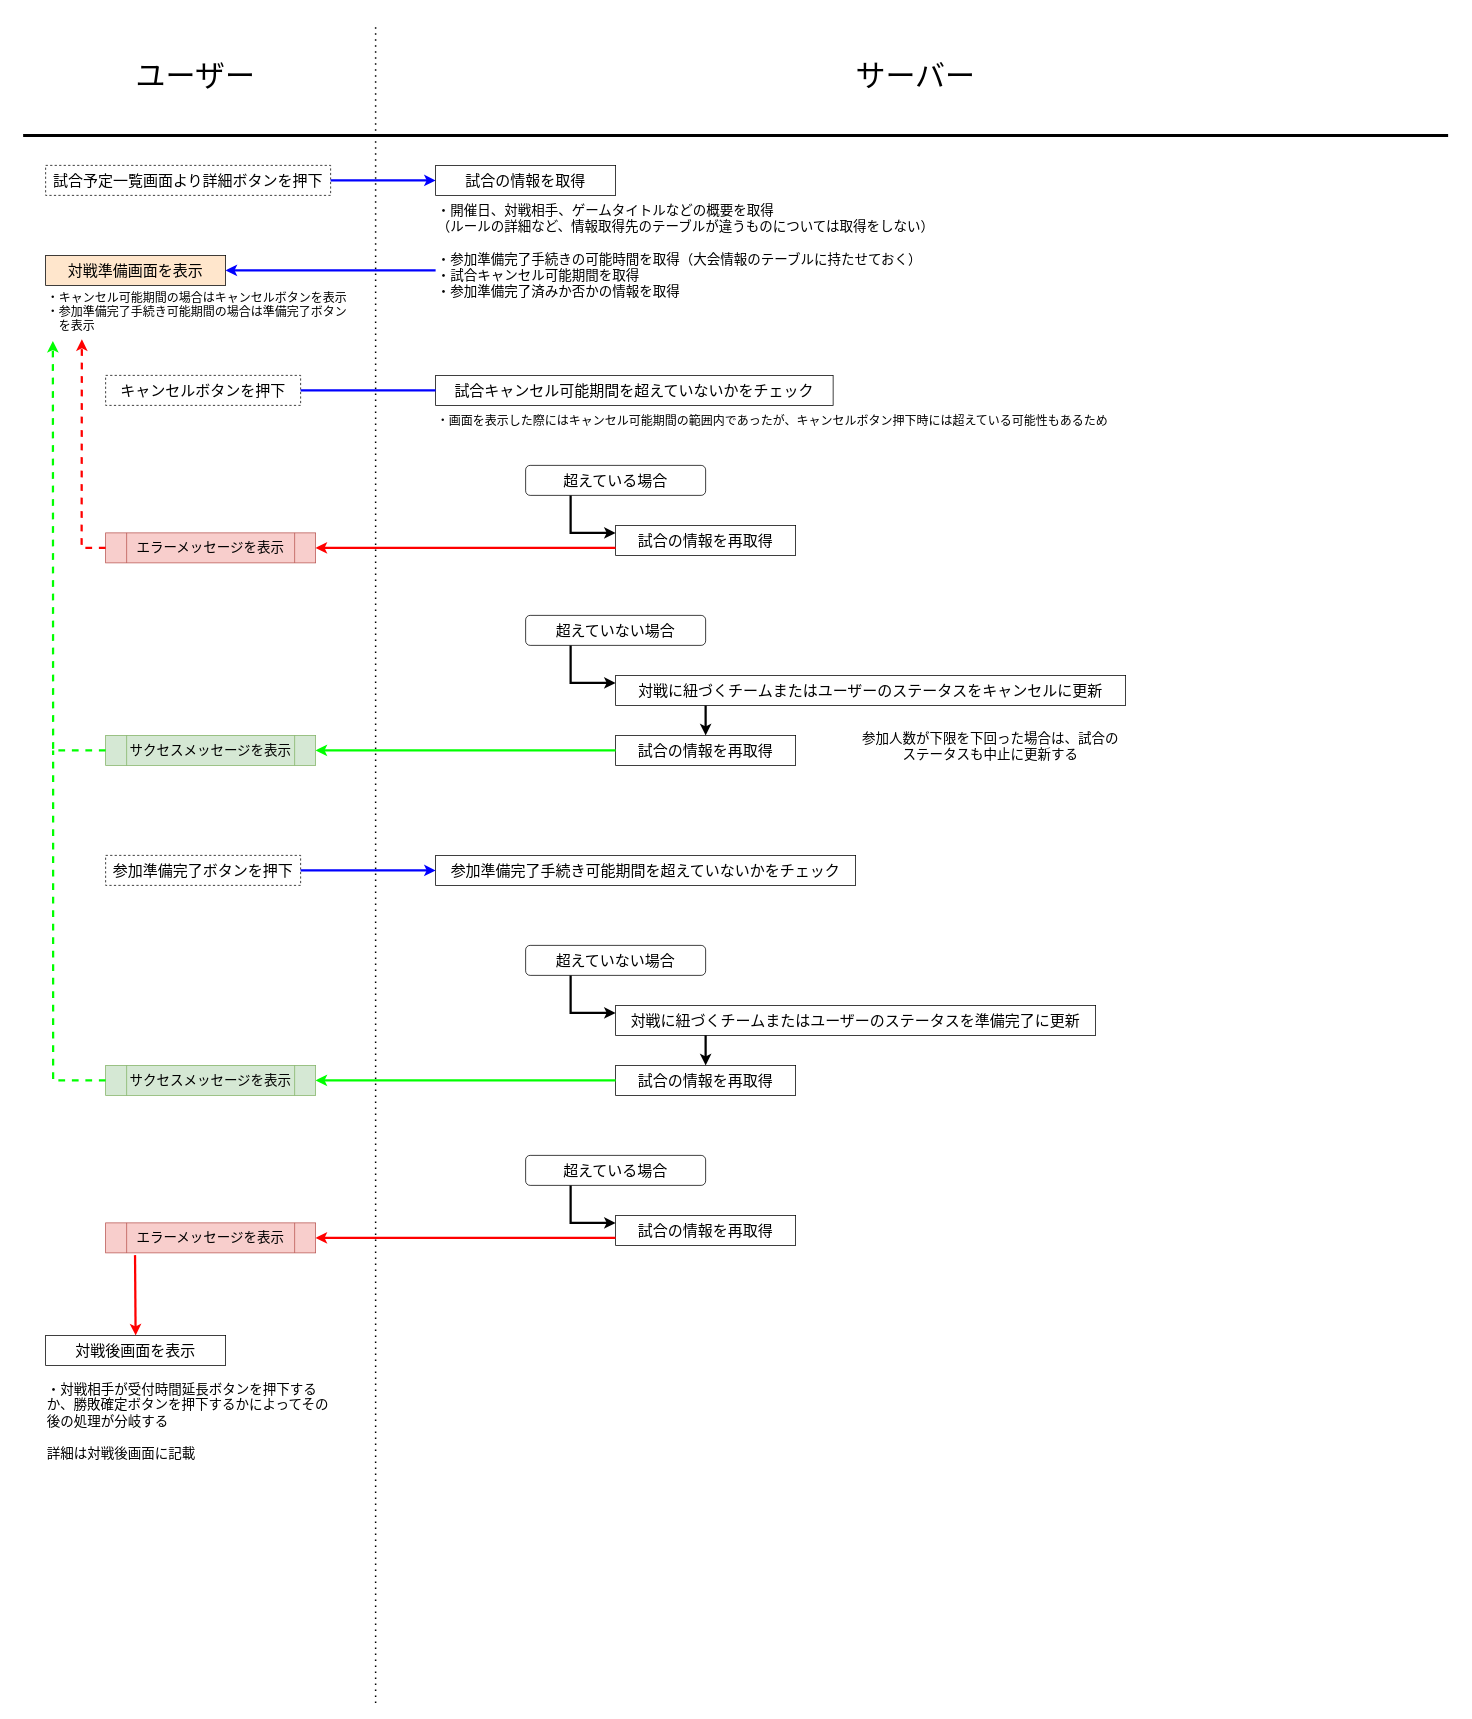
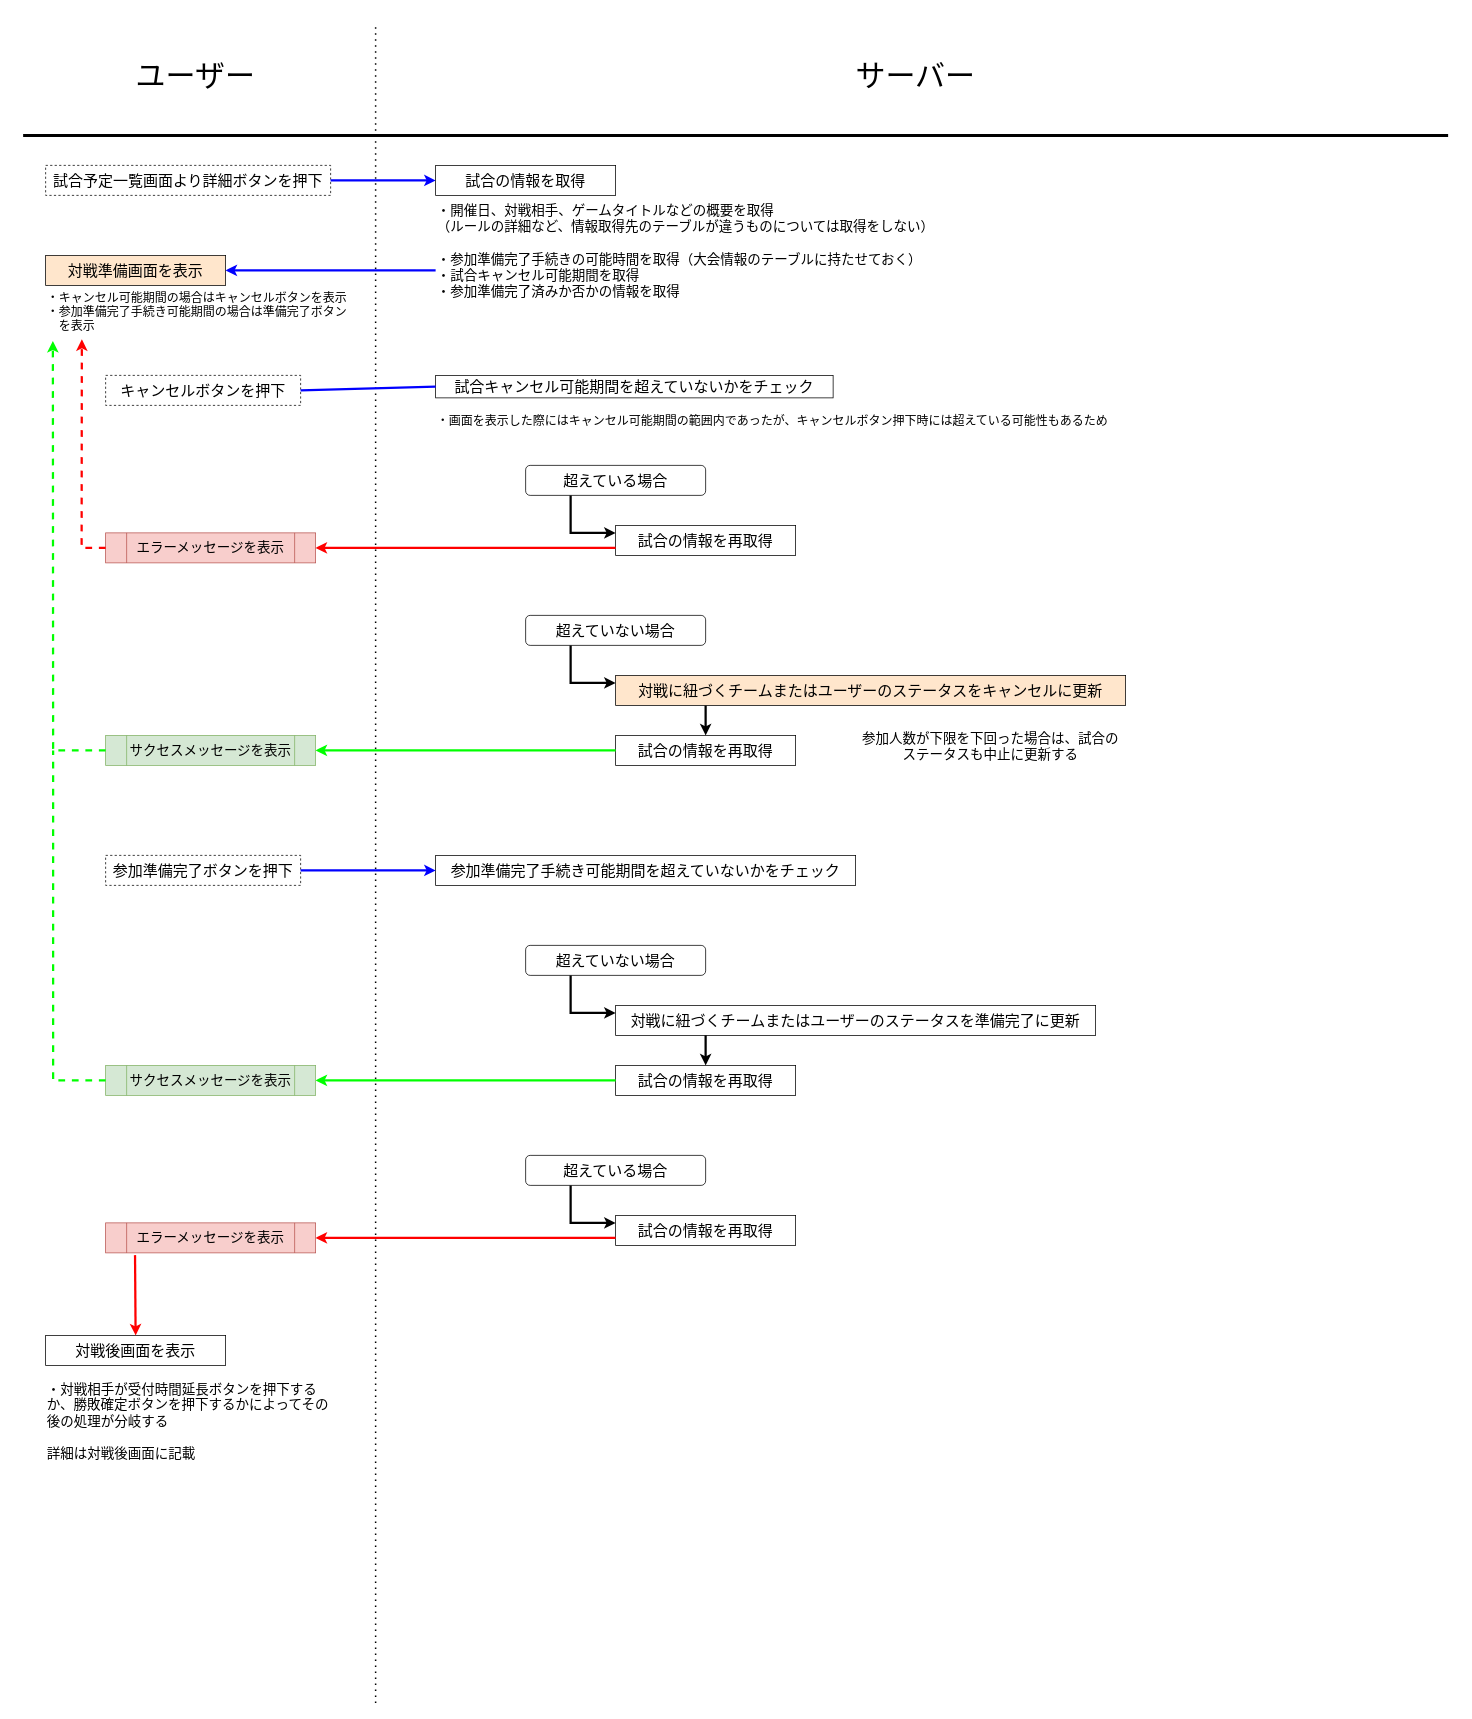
(634, 390) -> (634, 387)
(870, 690) -> (870, 690)
